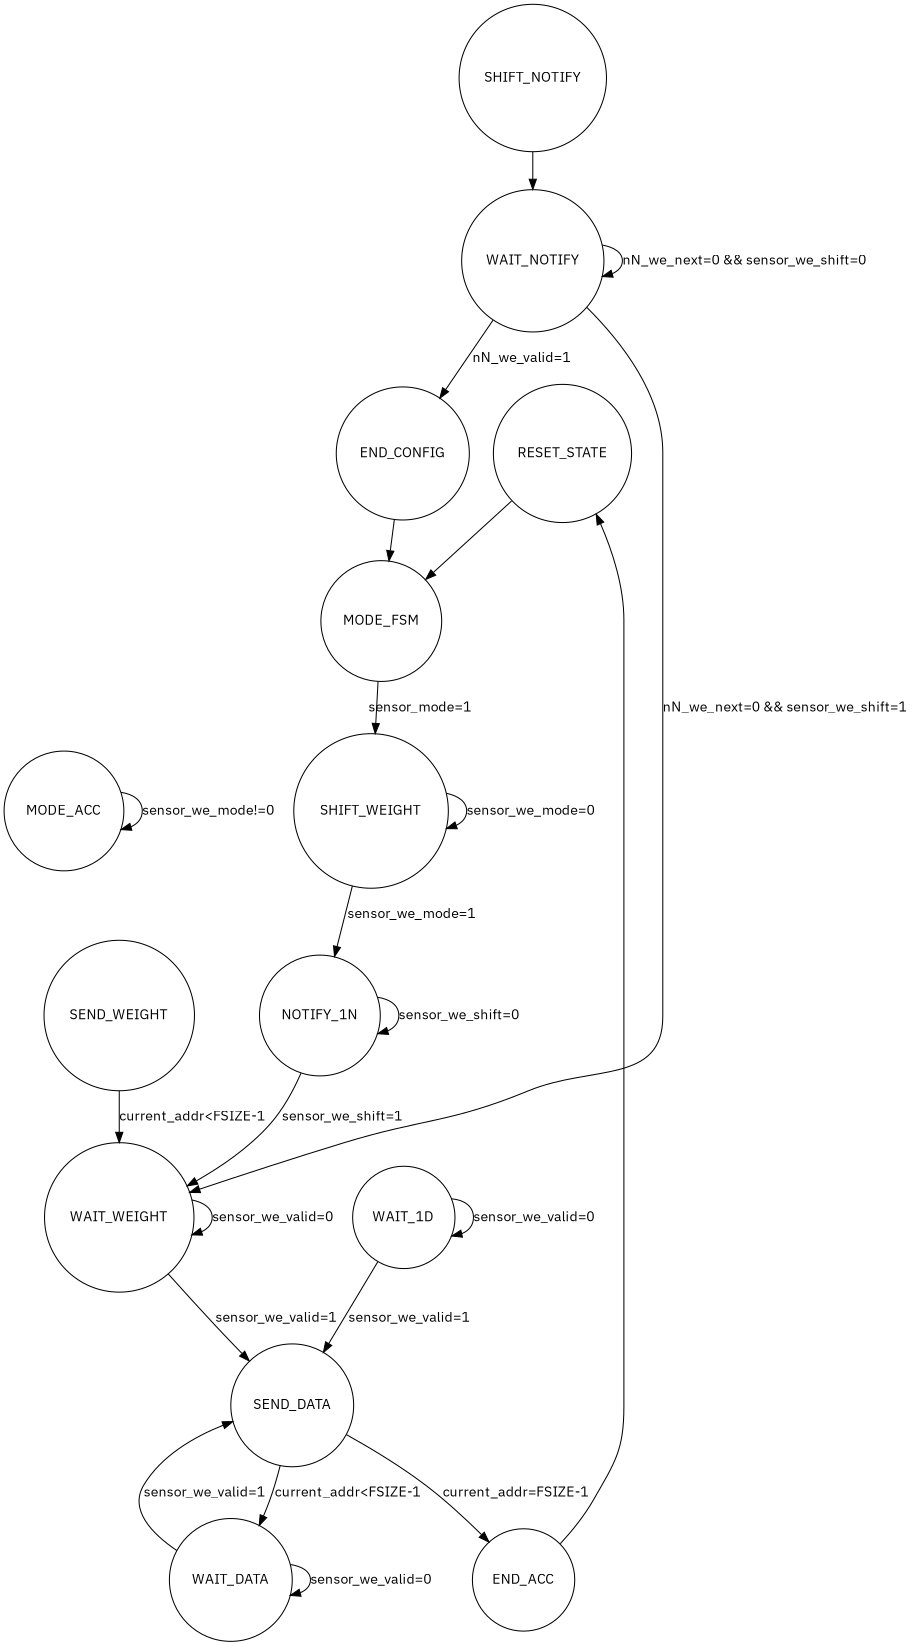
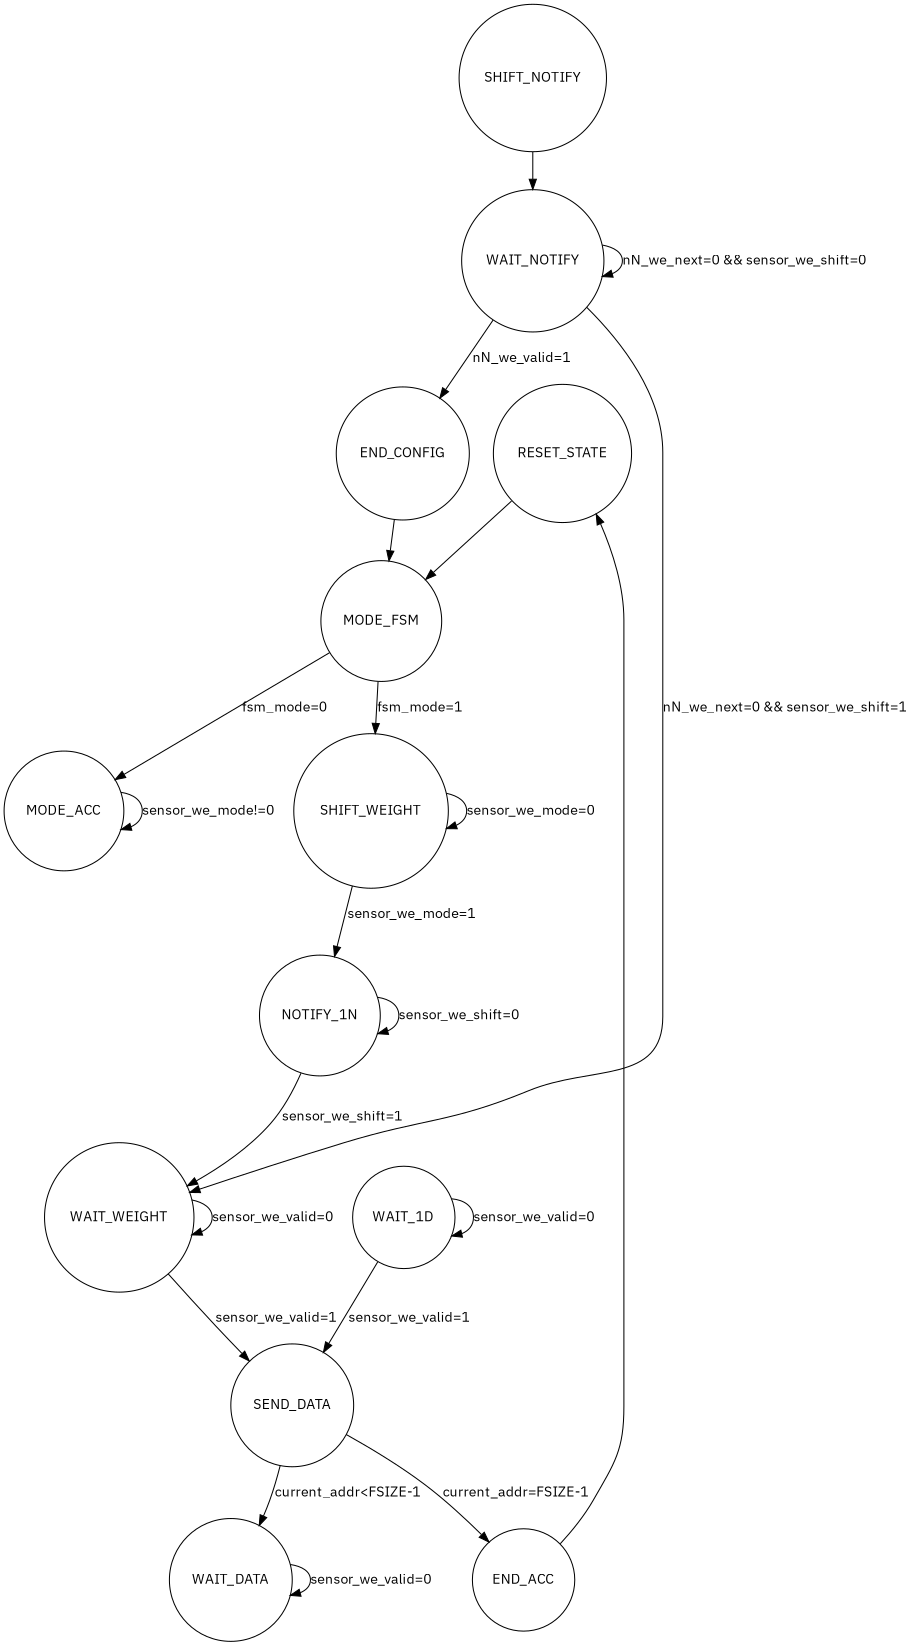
(420, 708) -> (420, 708)
none -> (227, 714)
(119, 1016) -> none
(149, 1477) -> none
